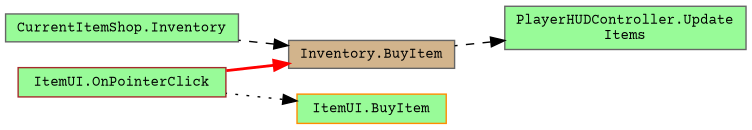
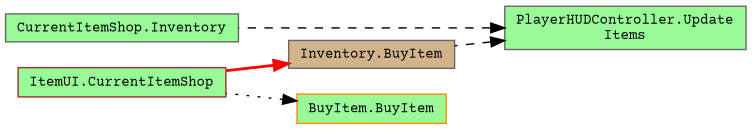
(256, 42) -> (365, 28)
(122, 82) -> (122, 82)
(372, 109) -> (372, 109)
